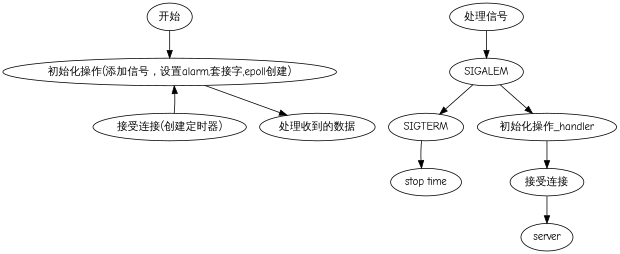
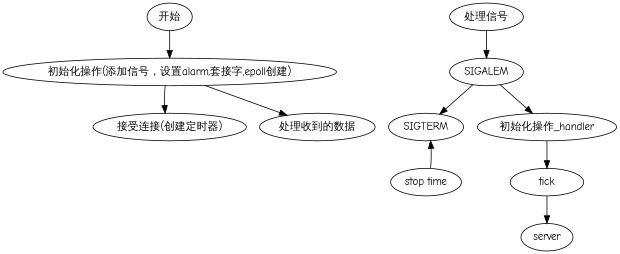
(175, 103) -> (165, 96)
(421, 151) -> (431, 158)
(547, 182) -> (547, 182)
